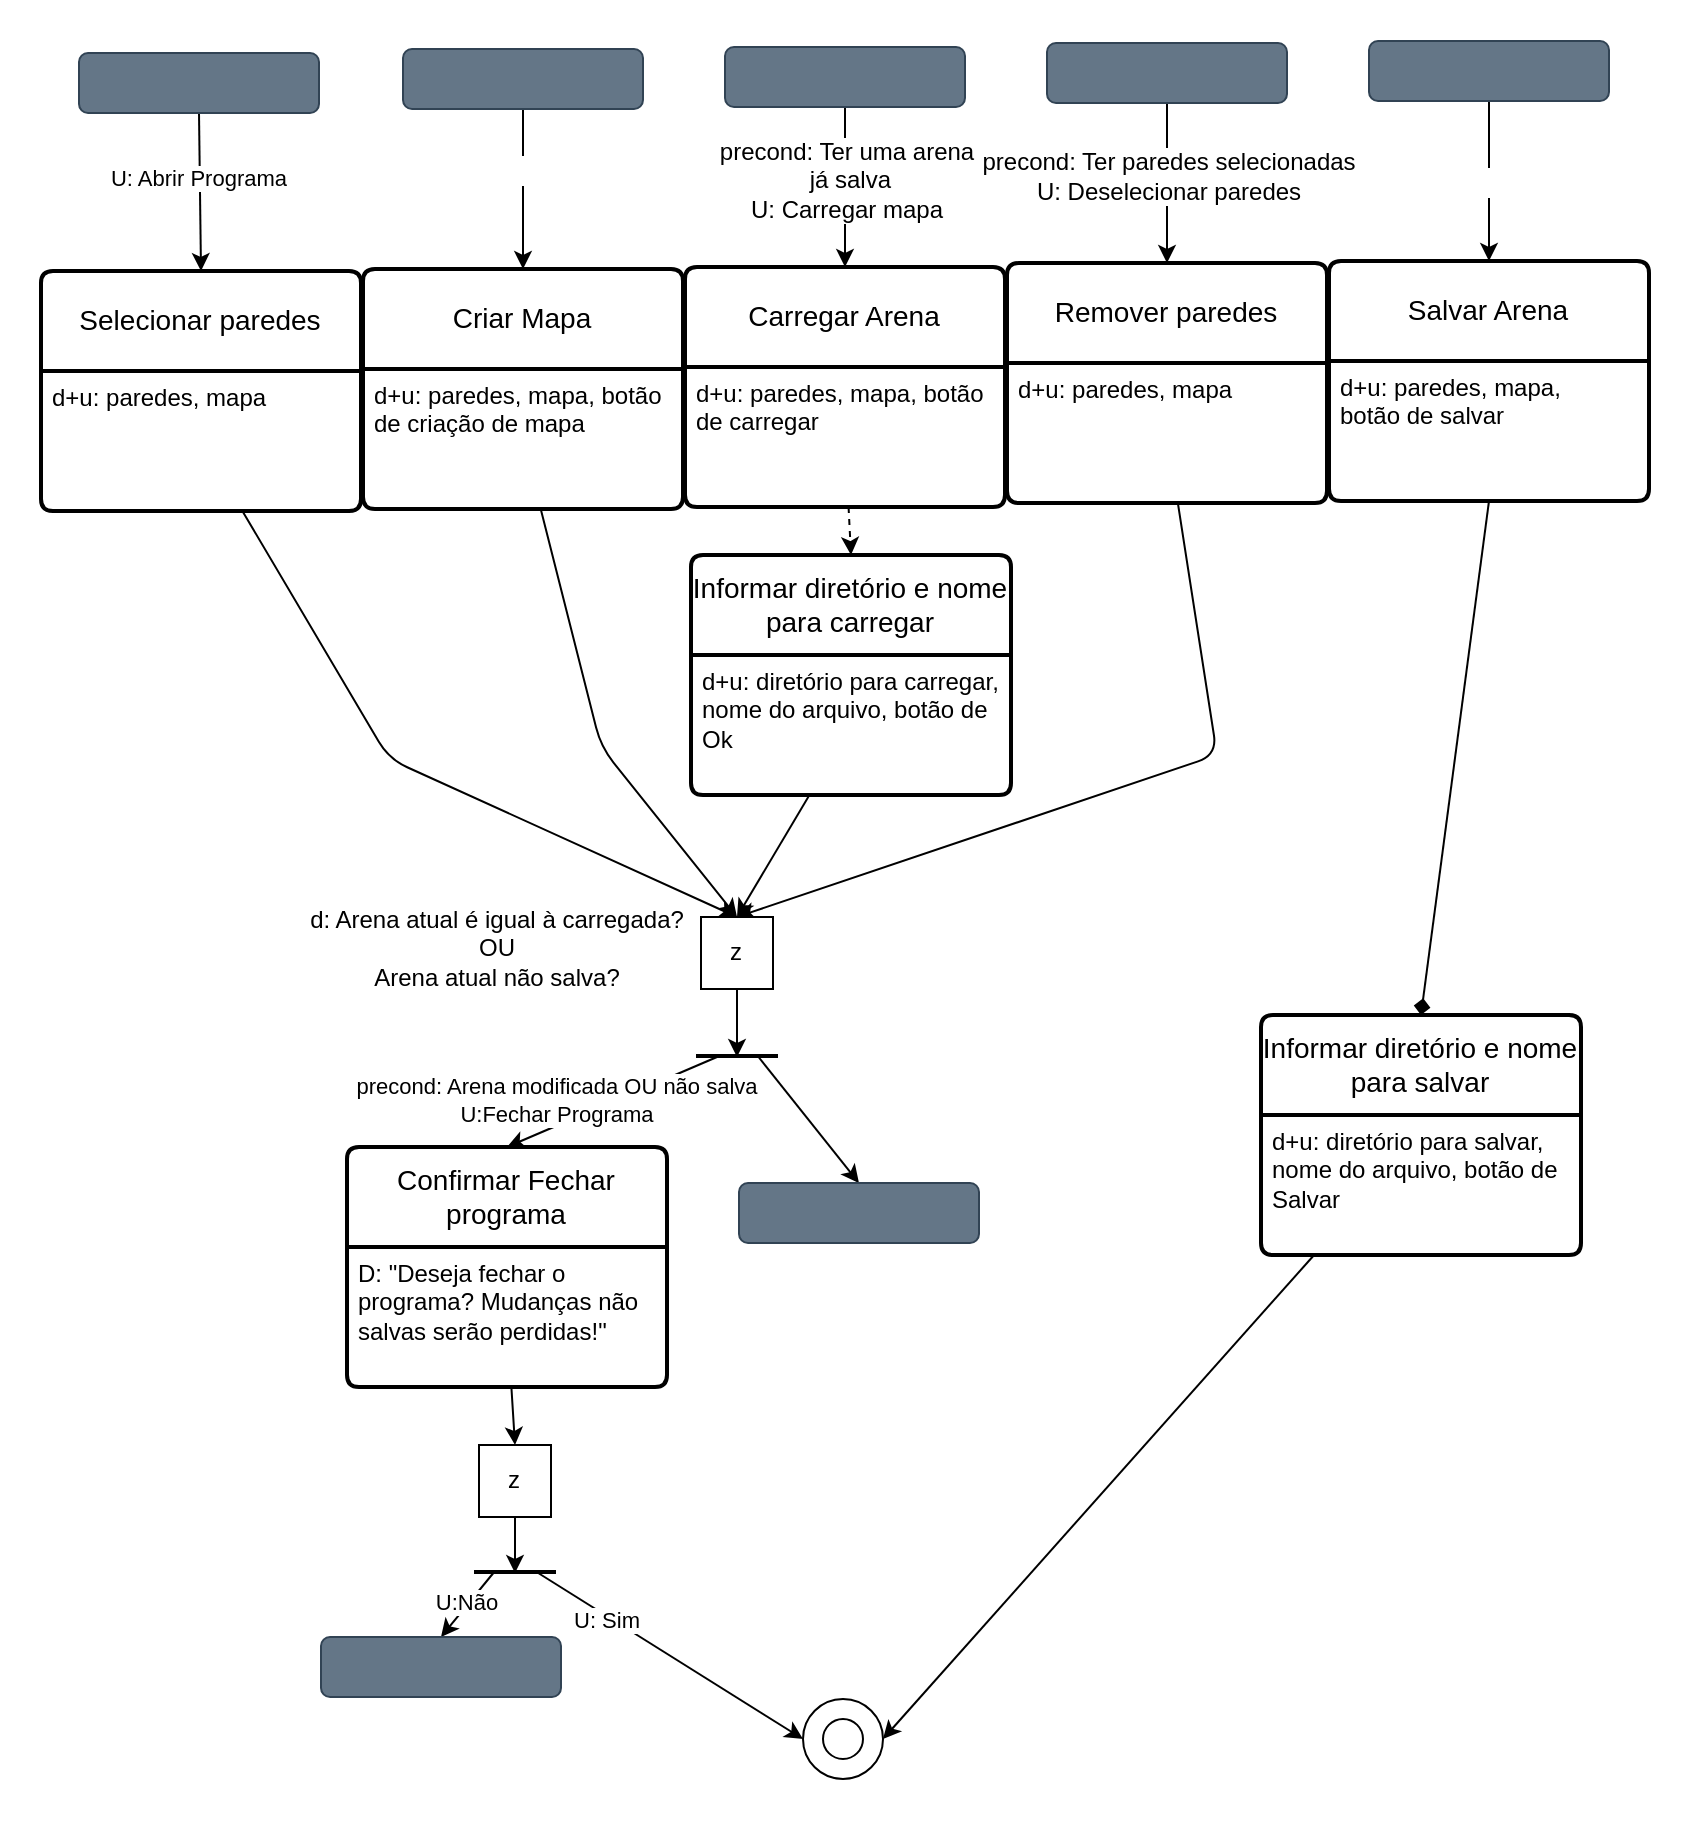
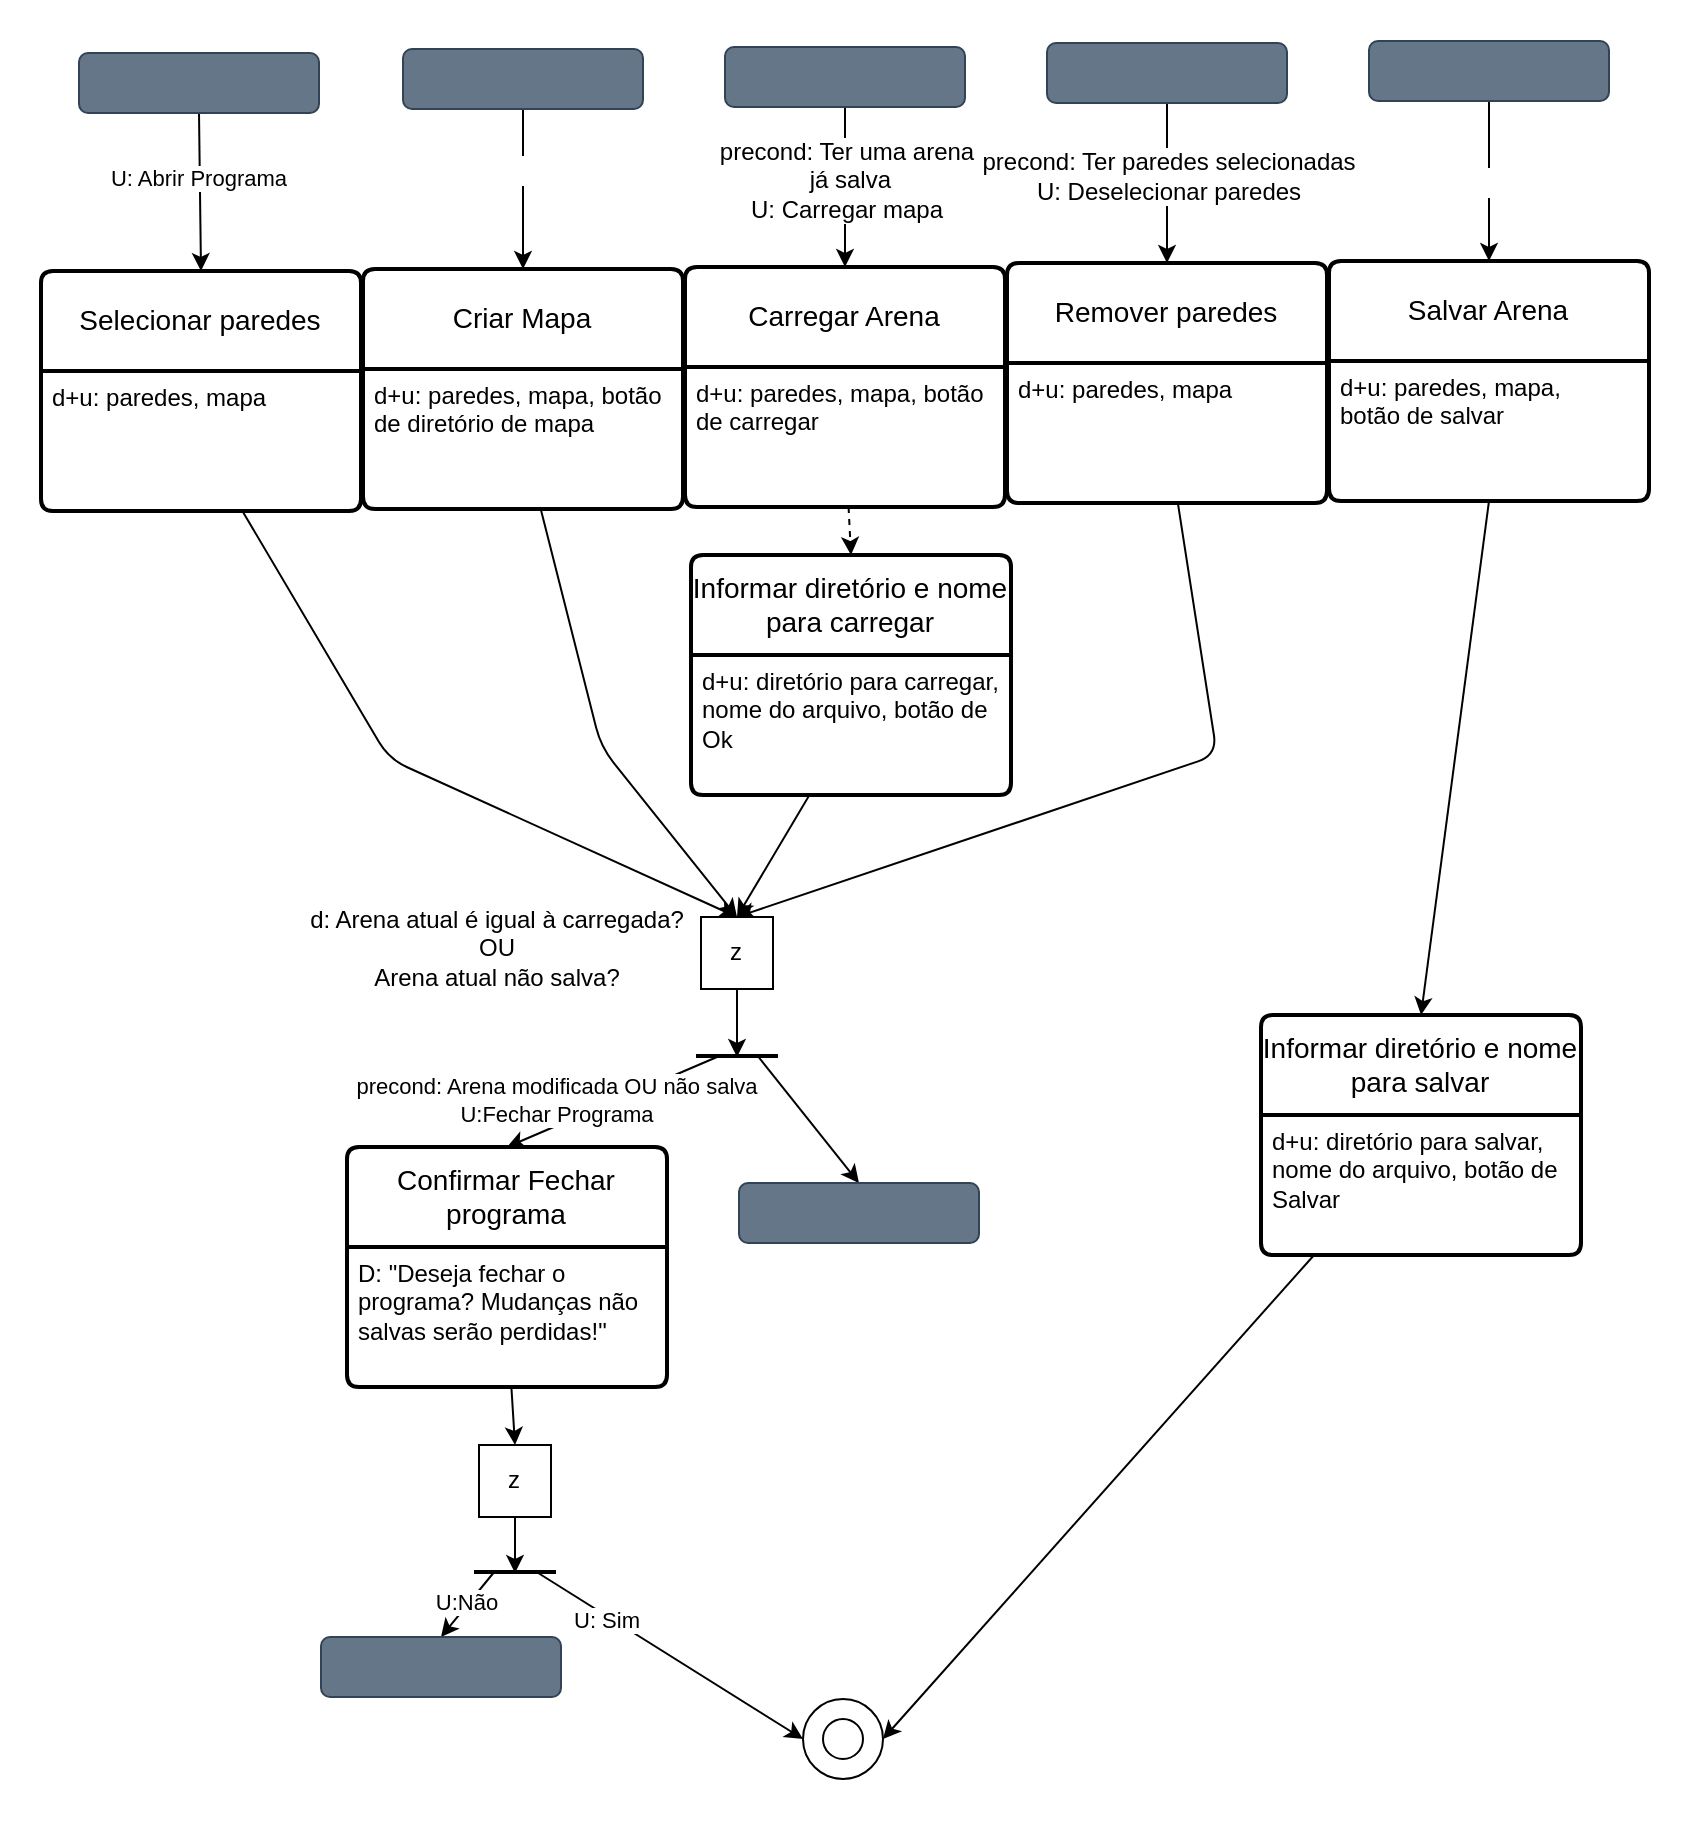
(524, 412) -> (524, 412)
(1423, 998) -> (1423, 999)
